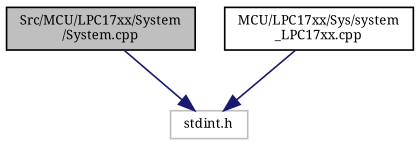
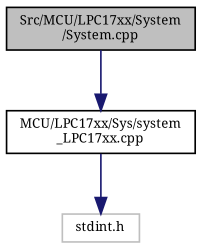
(153, 75) -> (101, 72)
